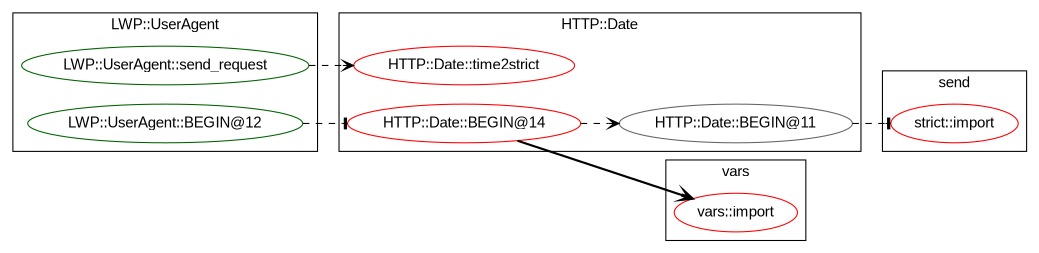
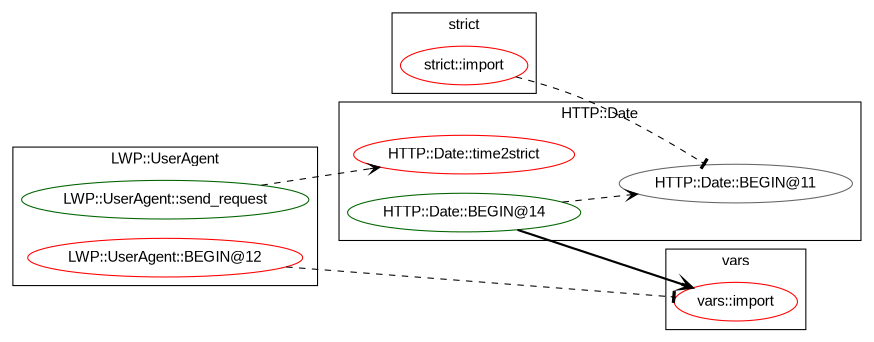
(955, 83) -> (464, 25)
(165, 123) -> (165, 258)
(324, 123) -> (478, 282)
(464, 123) -> (464, 213)
(869, 123) -> (612, 112)
